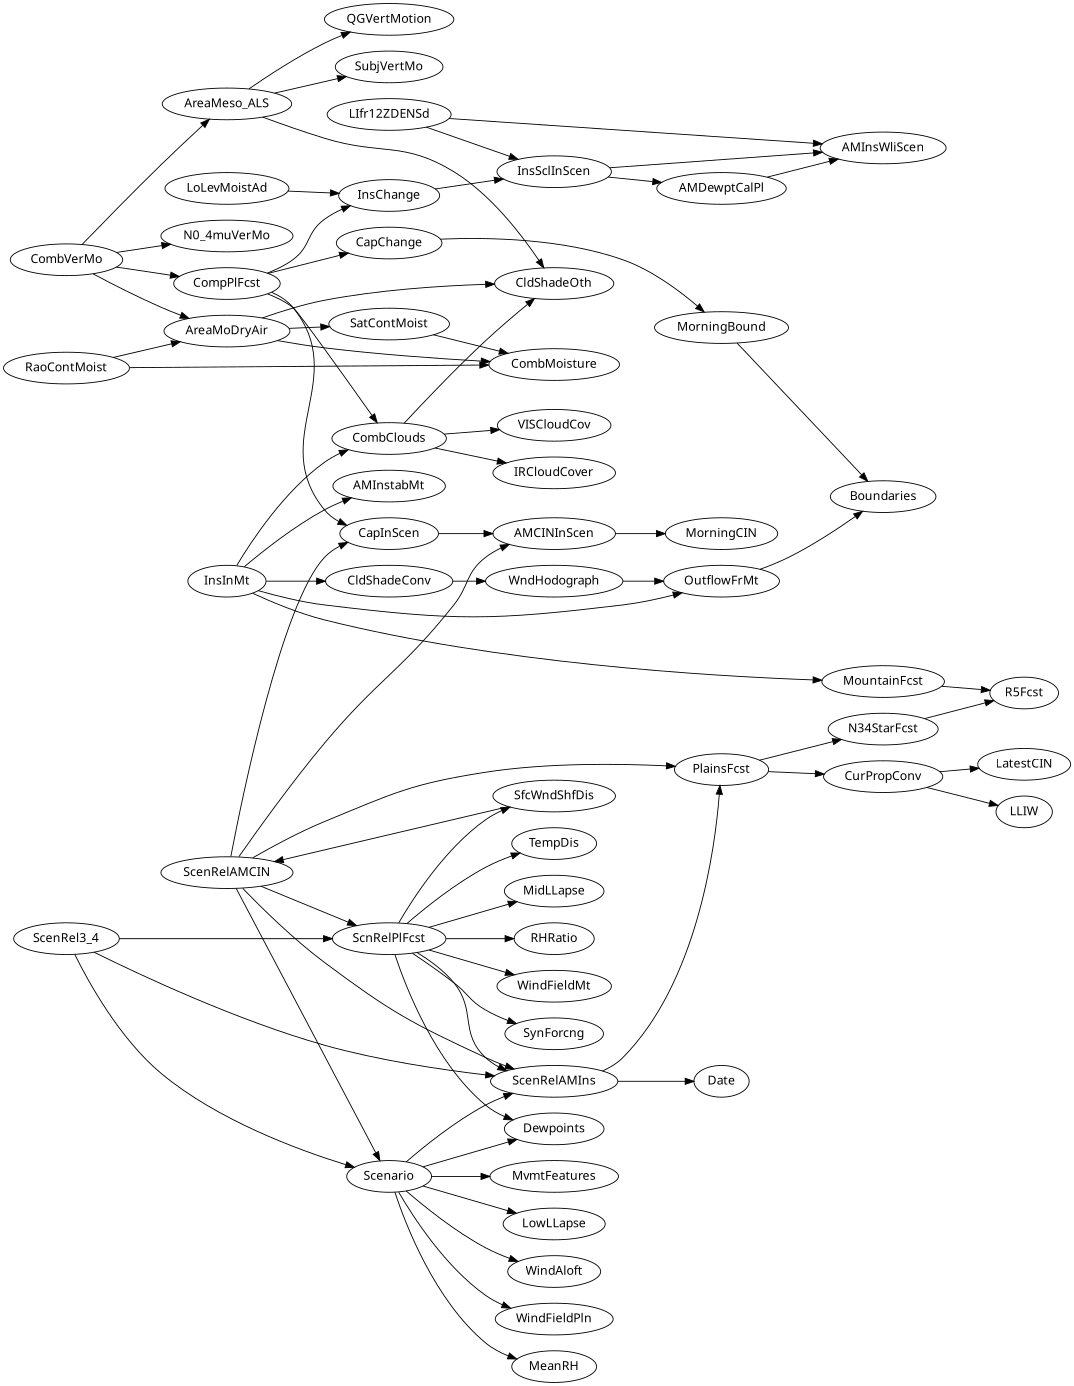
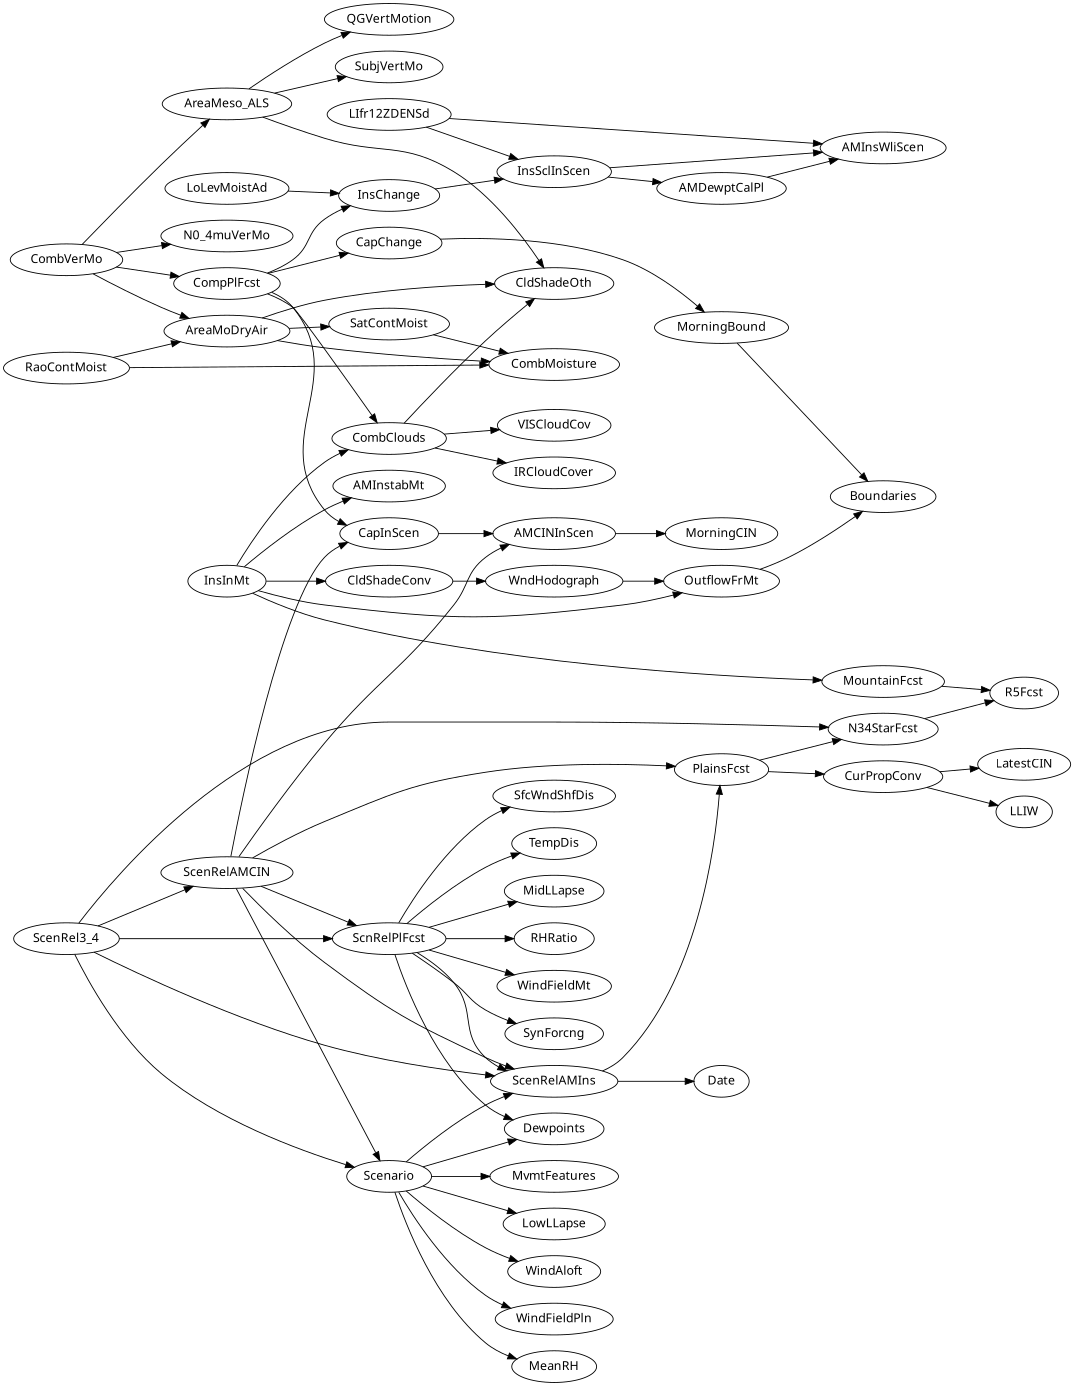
none -> (414, 722)
(396, 833) -> (141, 908)
